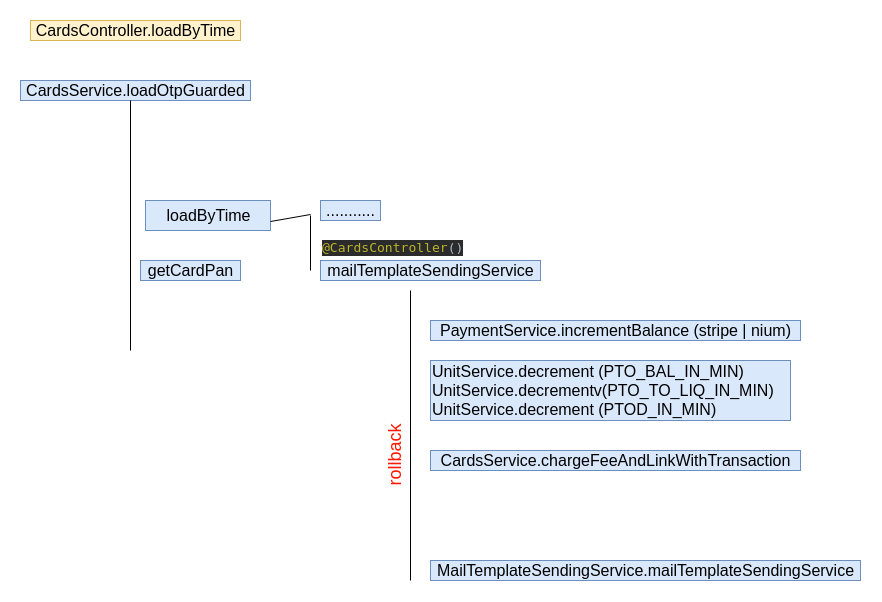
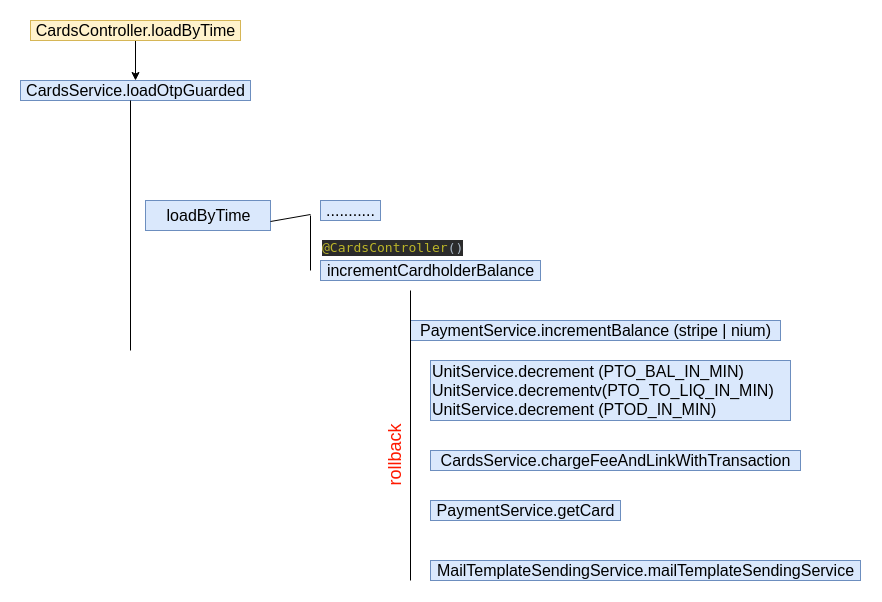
none -> (136, 57)
(191, 271) -> none
(431, 271) -> (431, 271)
(616, 331) -> (596, 331)
none -> (526, 511)
